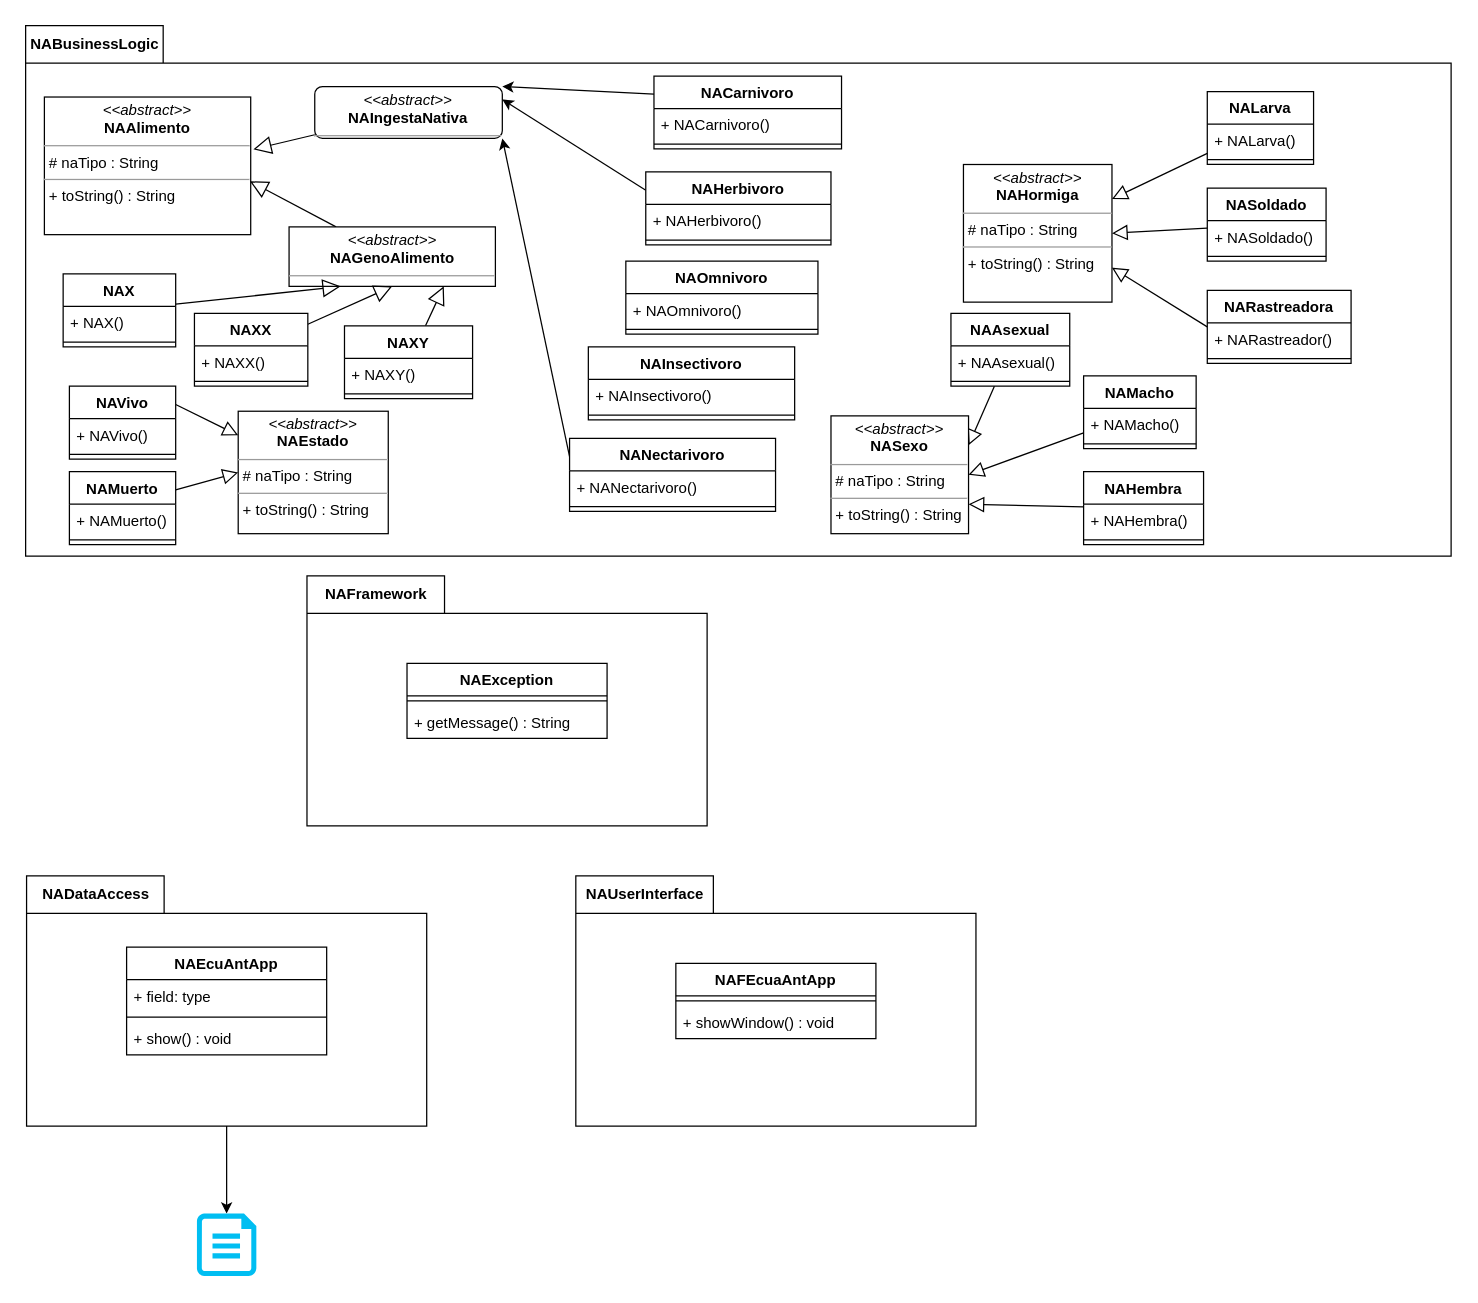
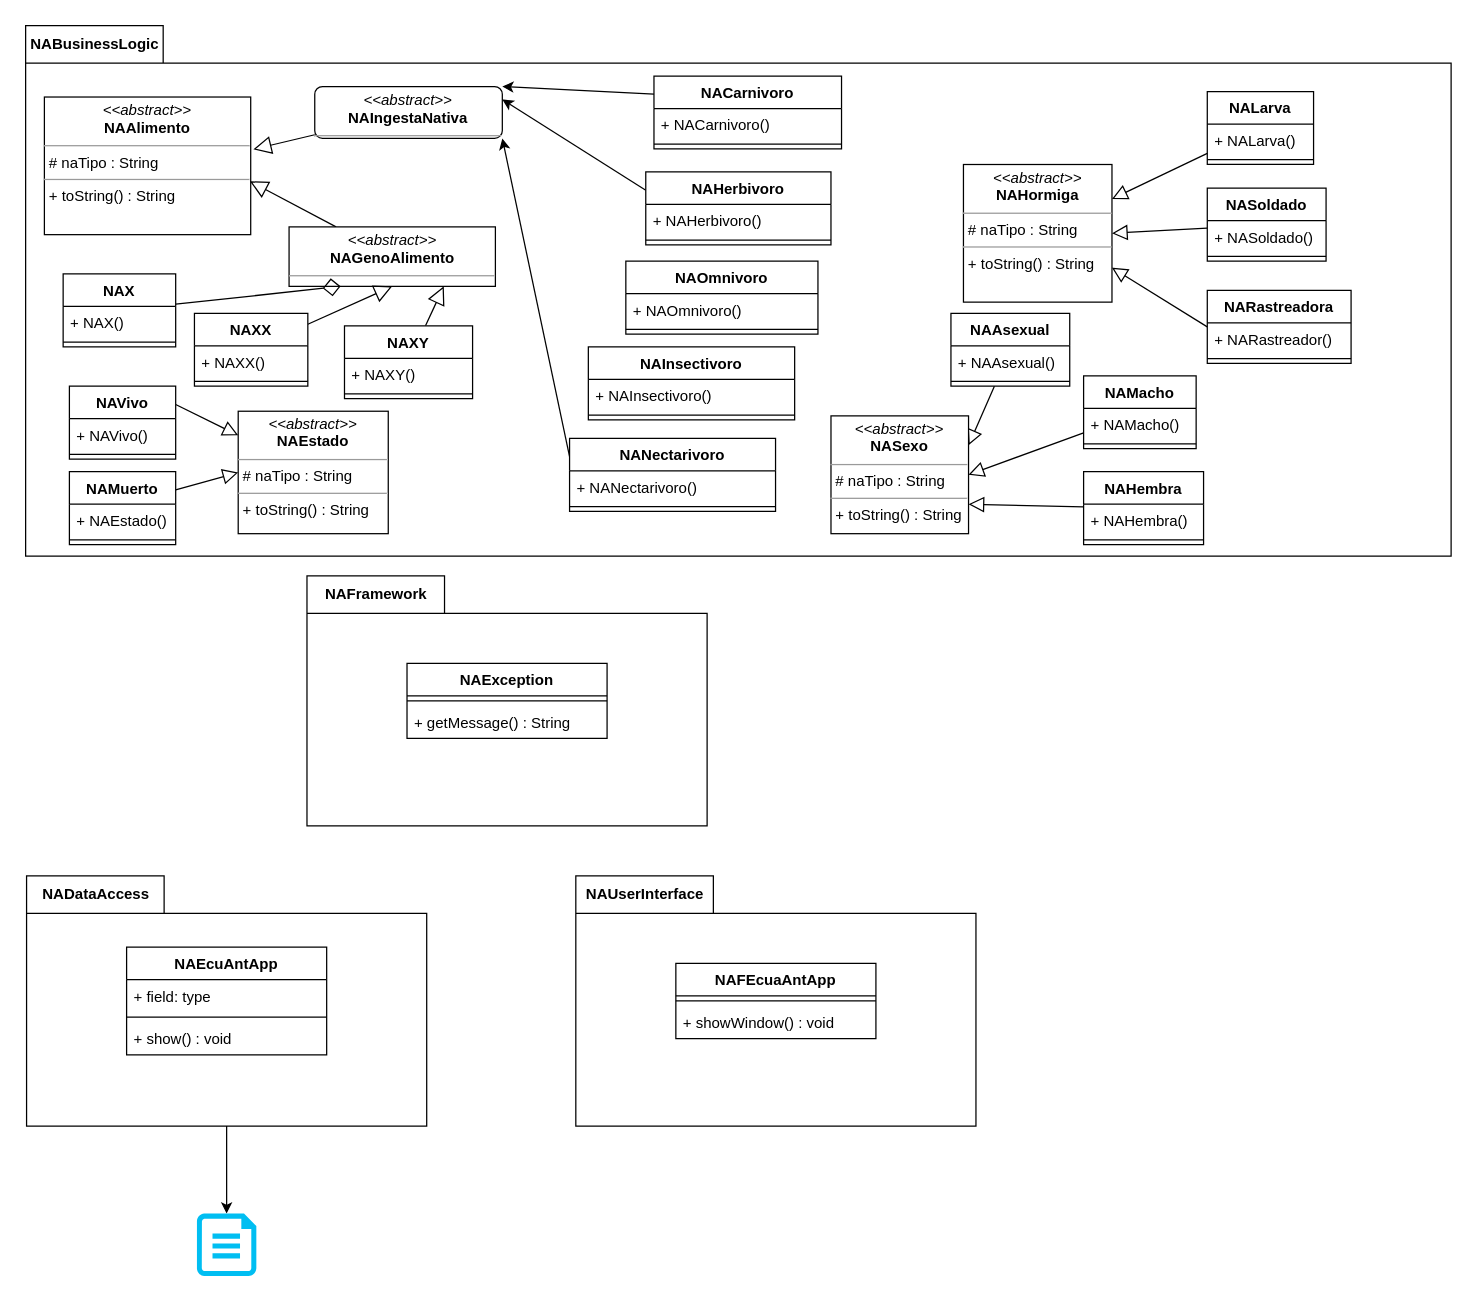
(322, 288) -> (322, 288)
(125, 521) -> (125, 521)
